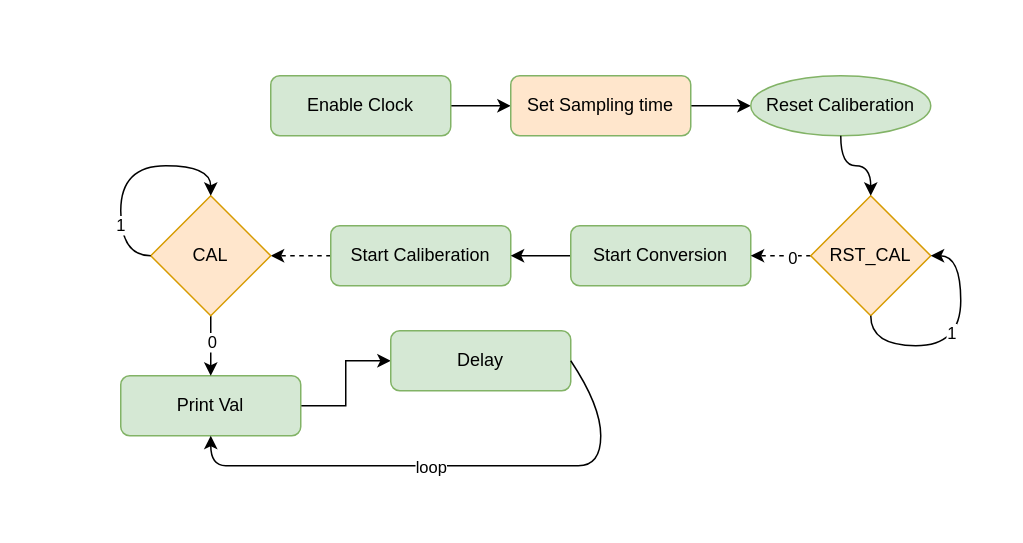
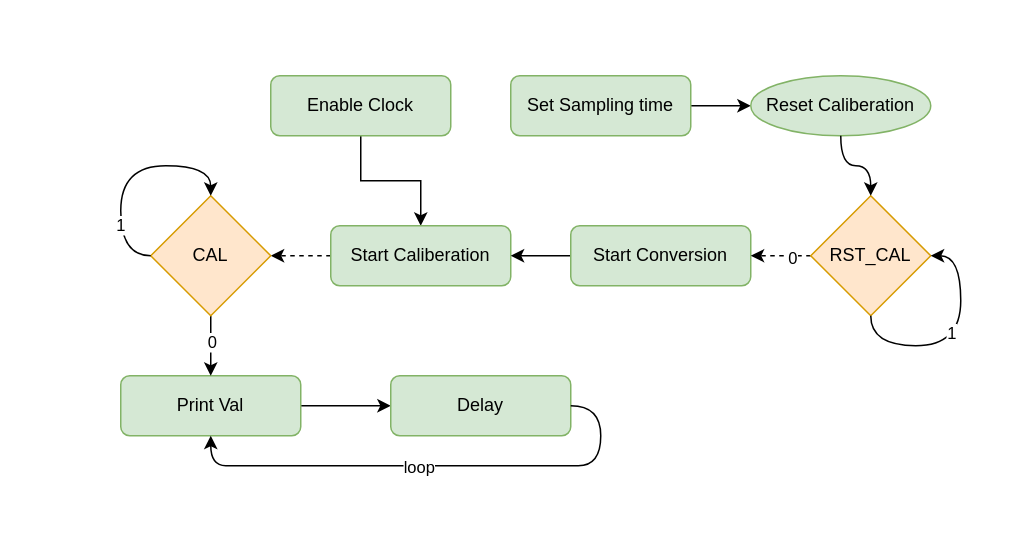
(476, 106) -> (386, 181)
(601, 106) -> (601, 106)
(481, 361) -> (481, 406)
